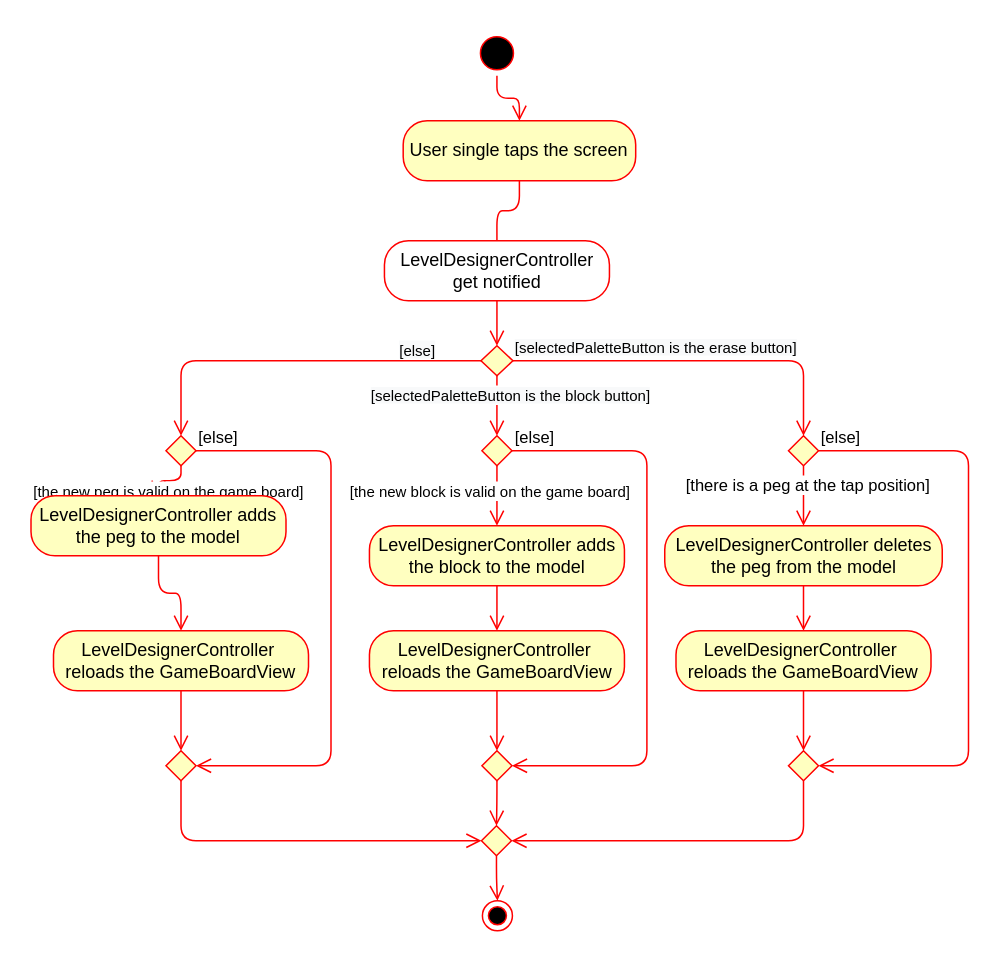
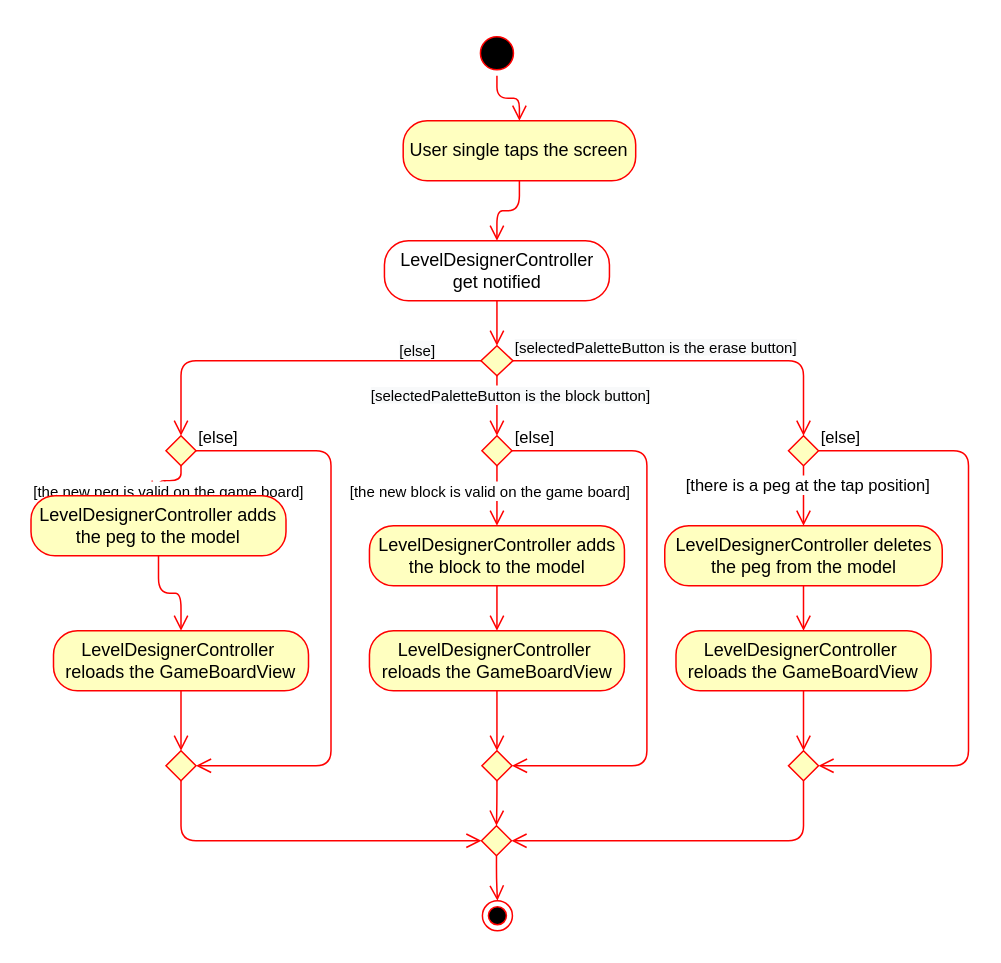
(497, 234) -> (497, 233)
